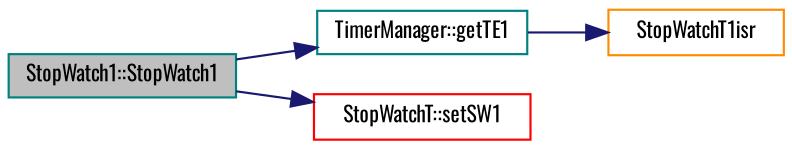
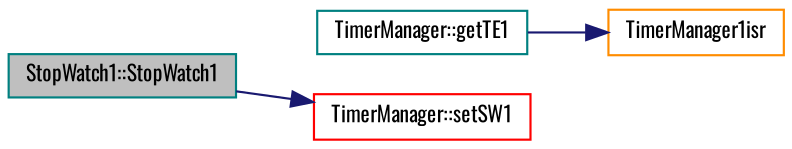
(696, 32) -> (696, 32)
(266, 55) -> none
(422, 117) -> (422, 117)
